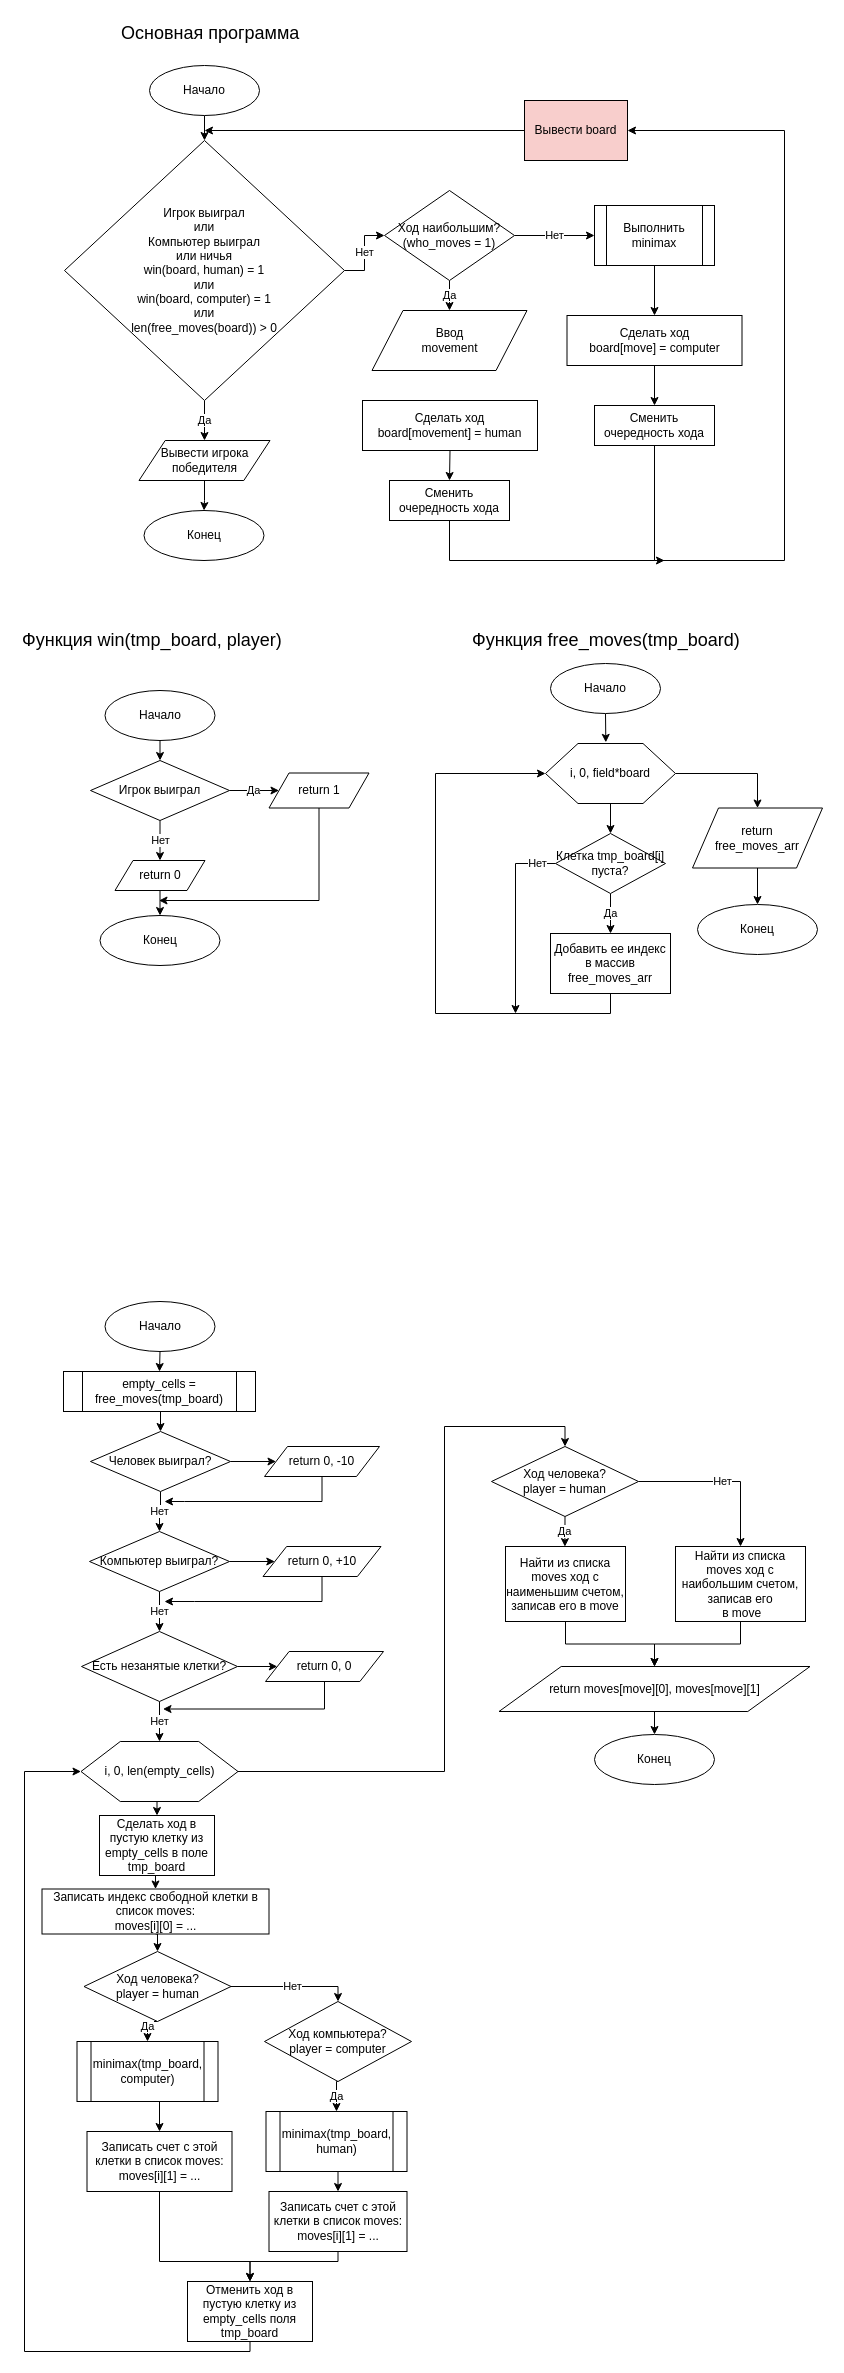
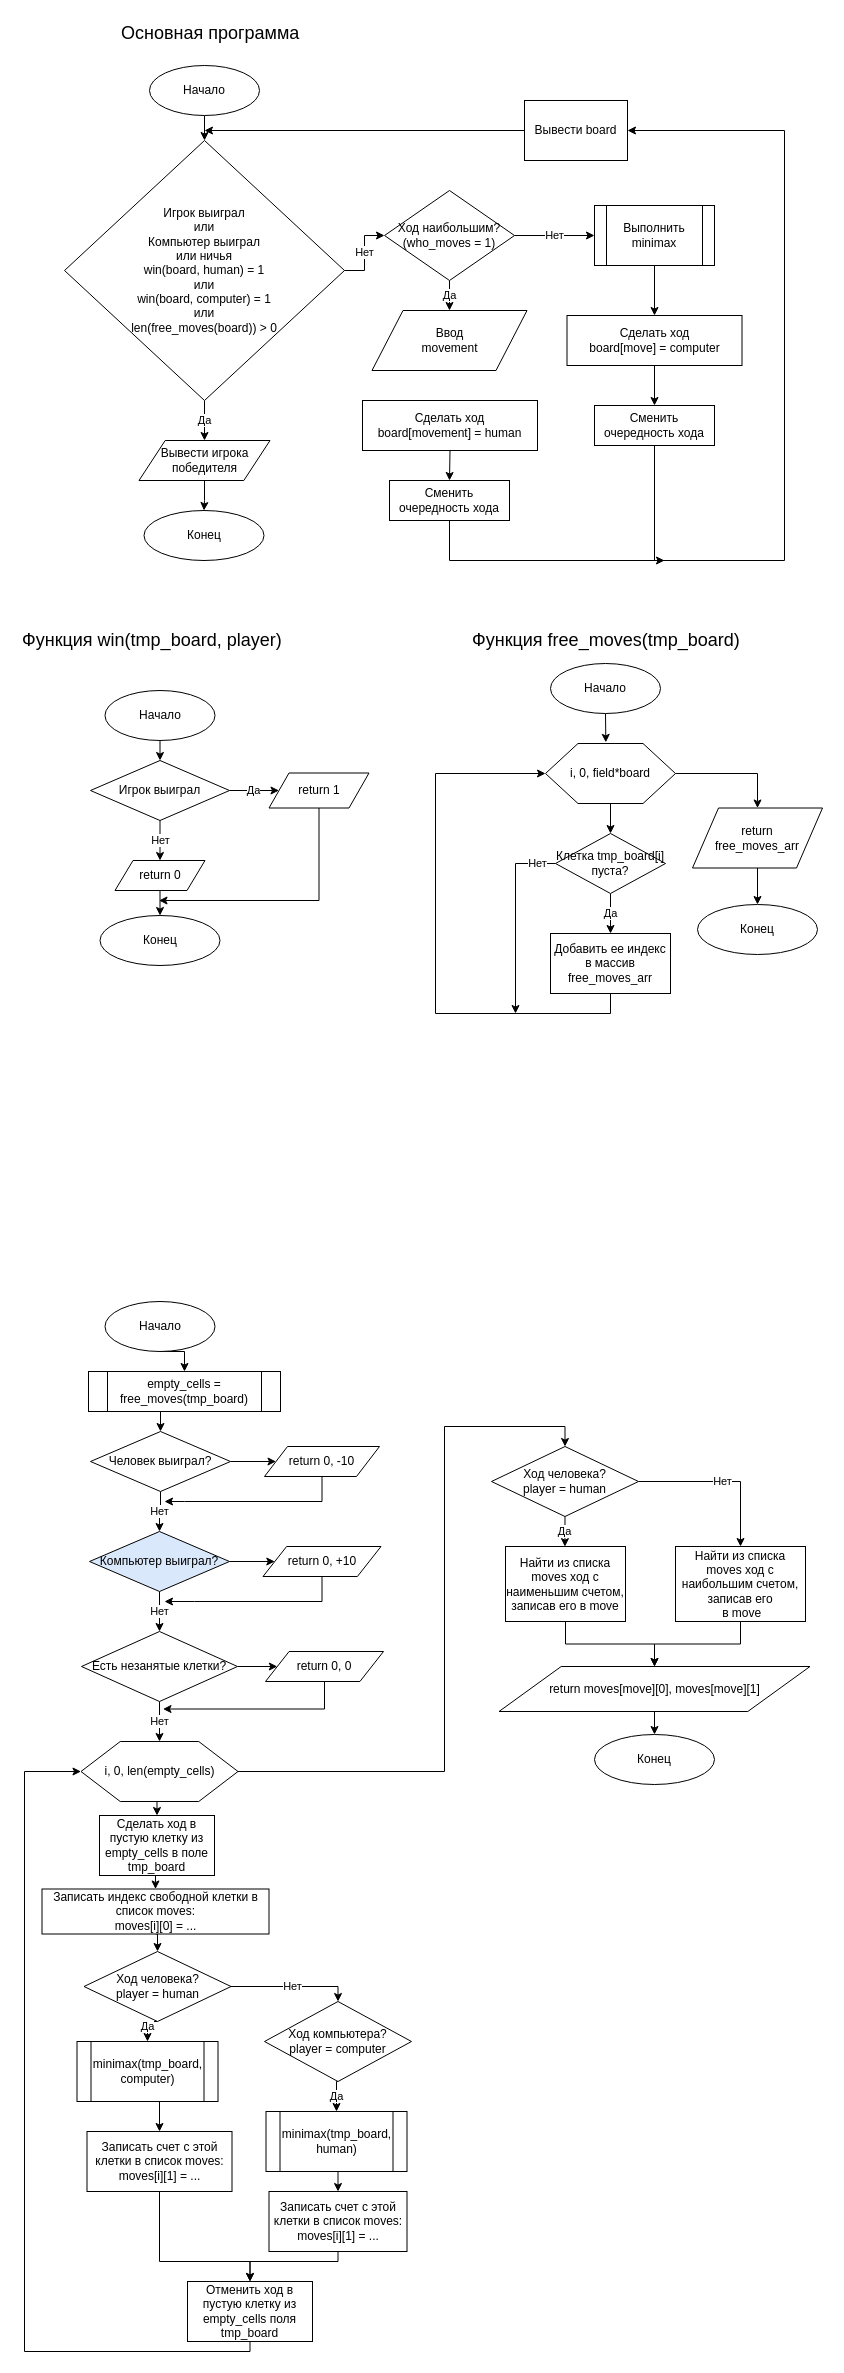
(576, 131) -> (576, 131)
(160, 1392) -> (185, 1392)
(160, 1562) -> (160, 1562)
